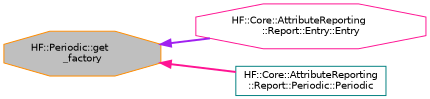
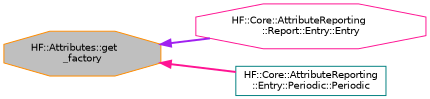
(82, 54) -> (82, 54)
(311, 81) -> (311, 81)
